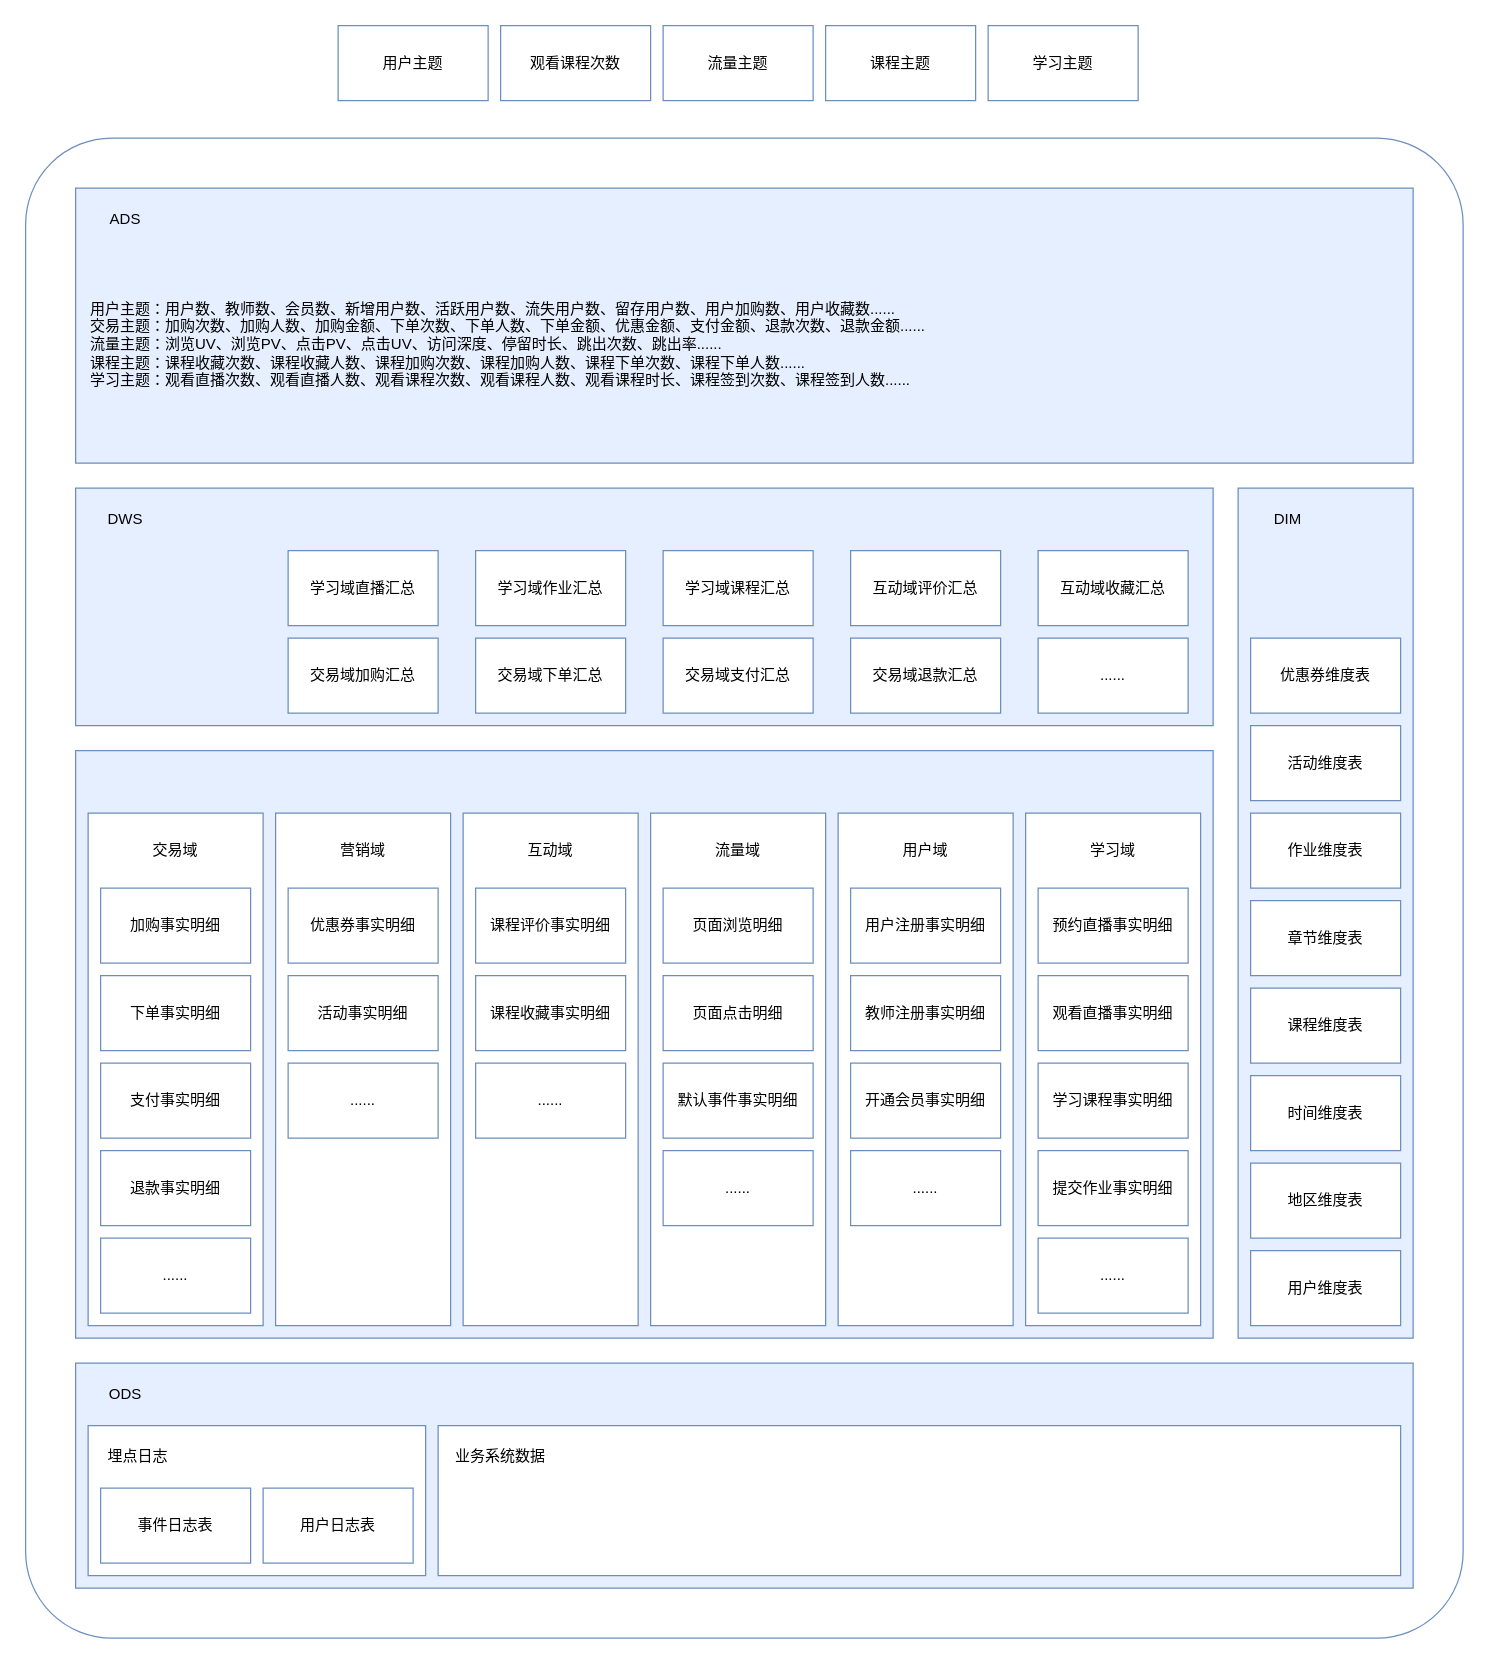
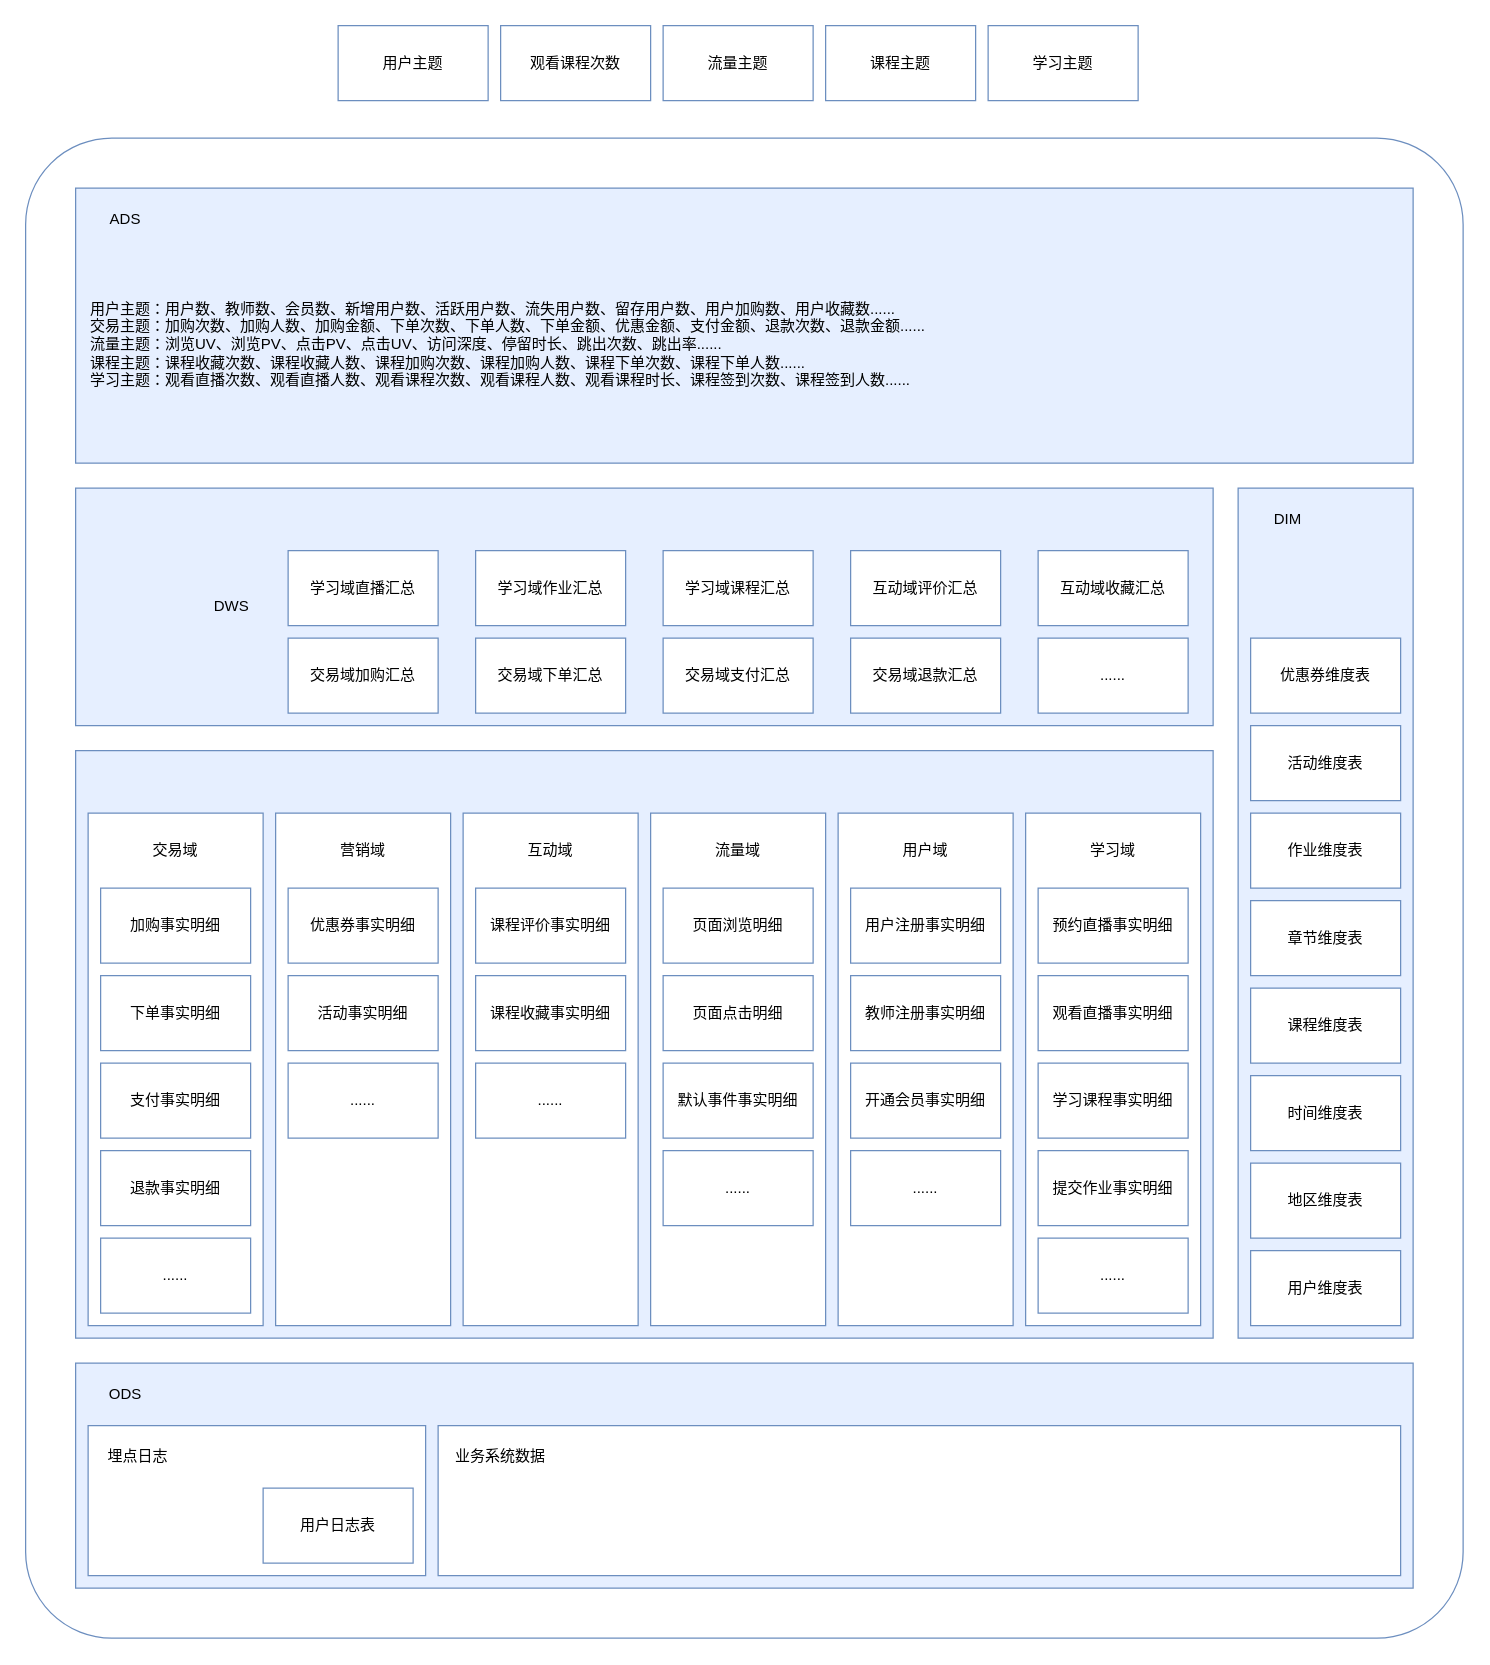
(126, 519) -> (232, 607)
(176, 1526) -> none
